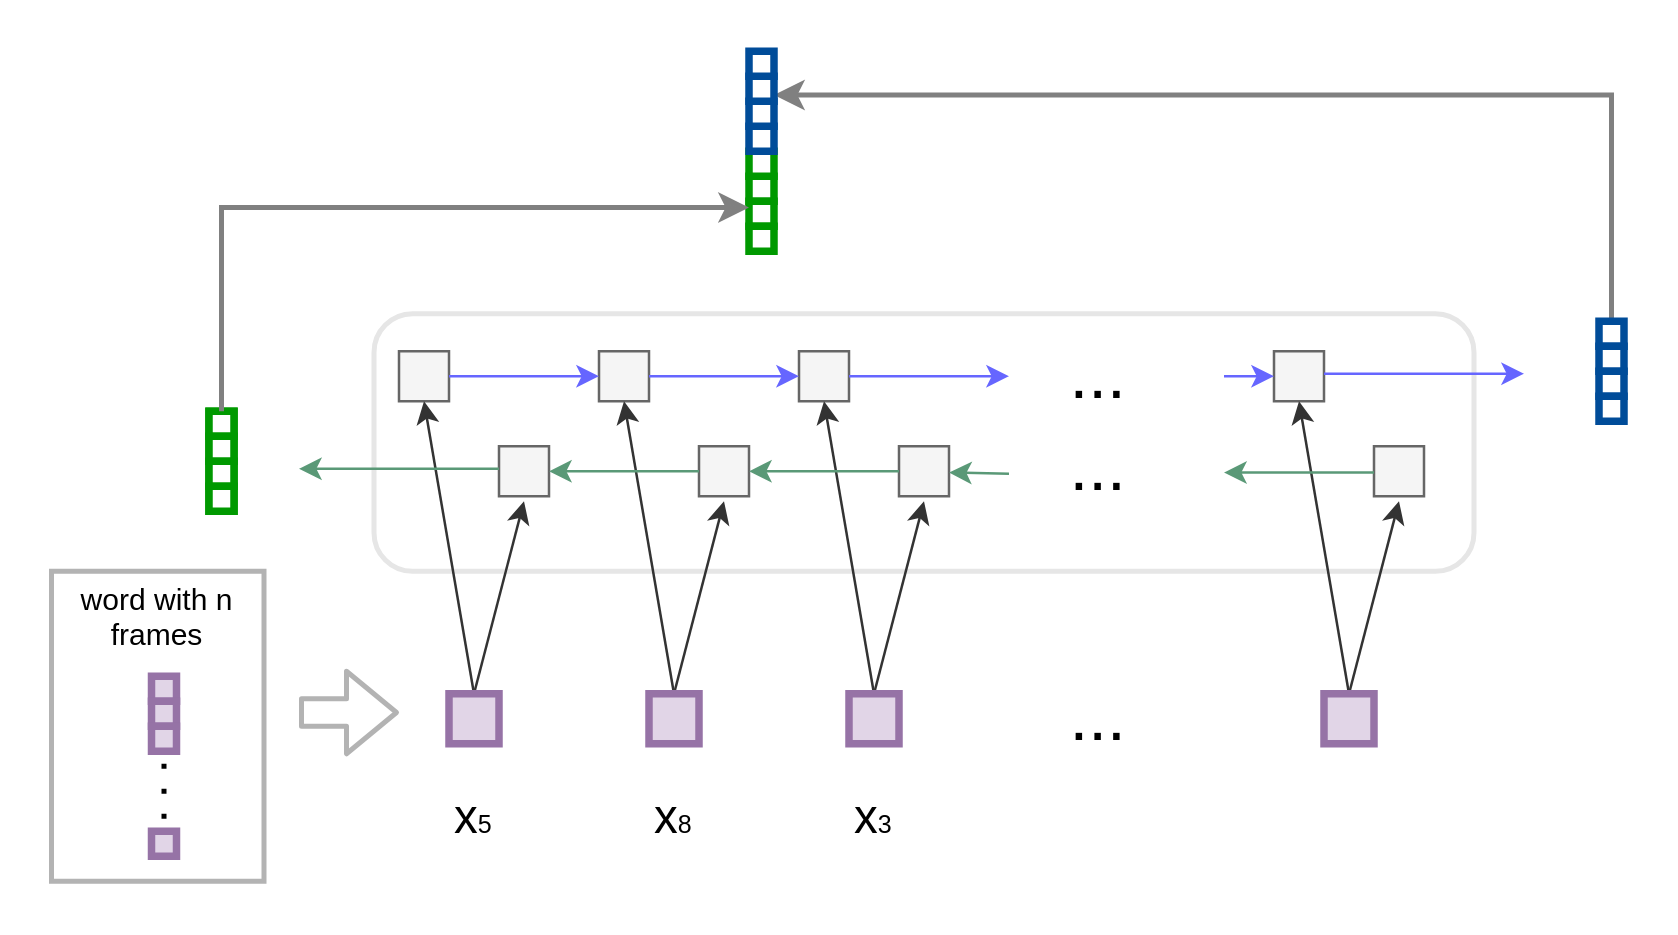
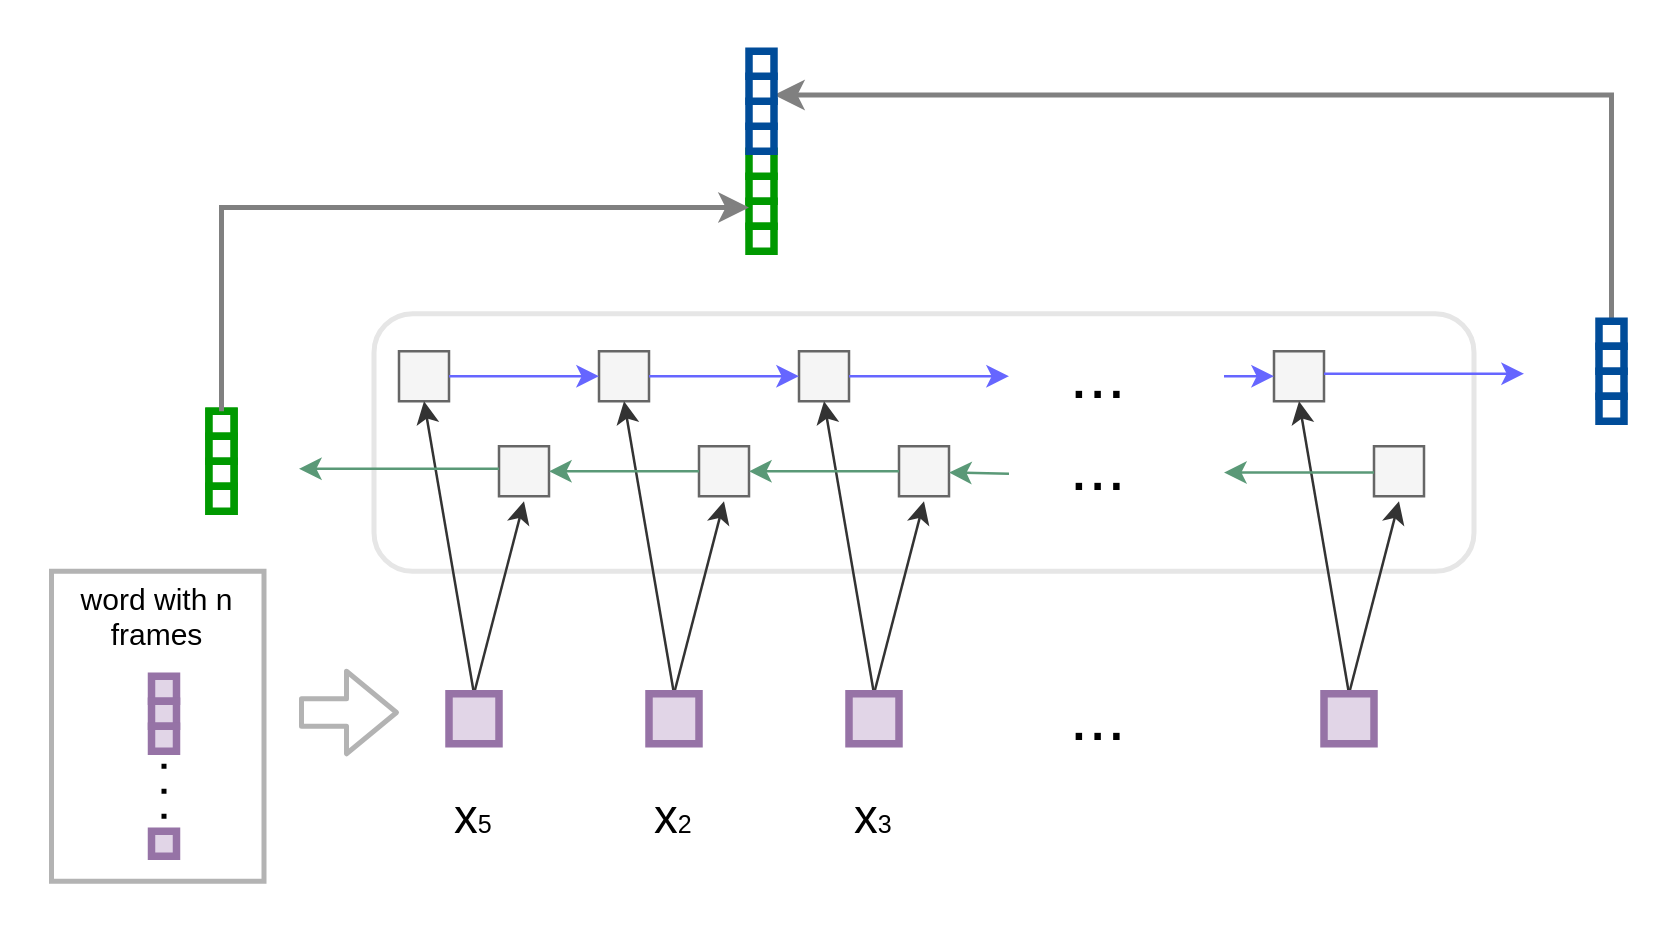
(674, 819) -> (674, 819)
